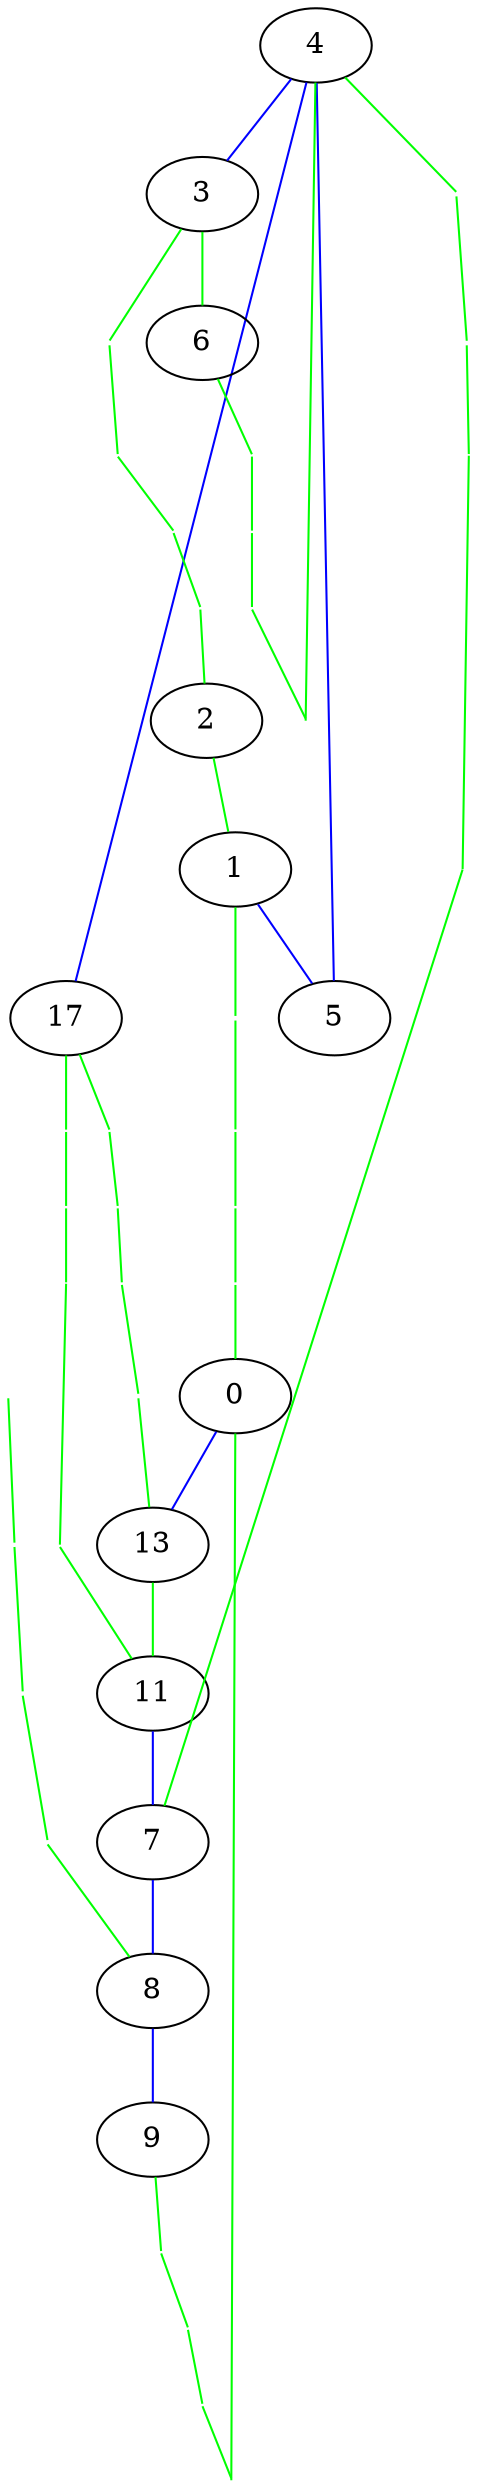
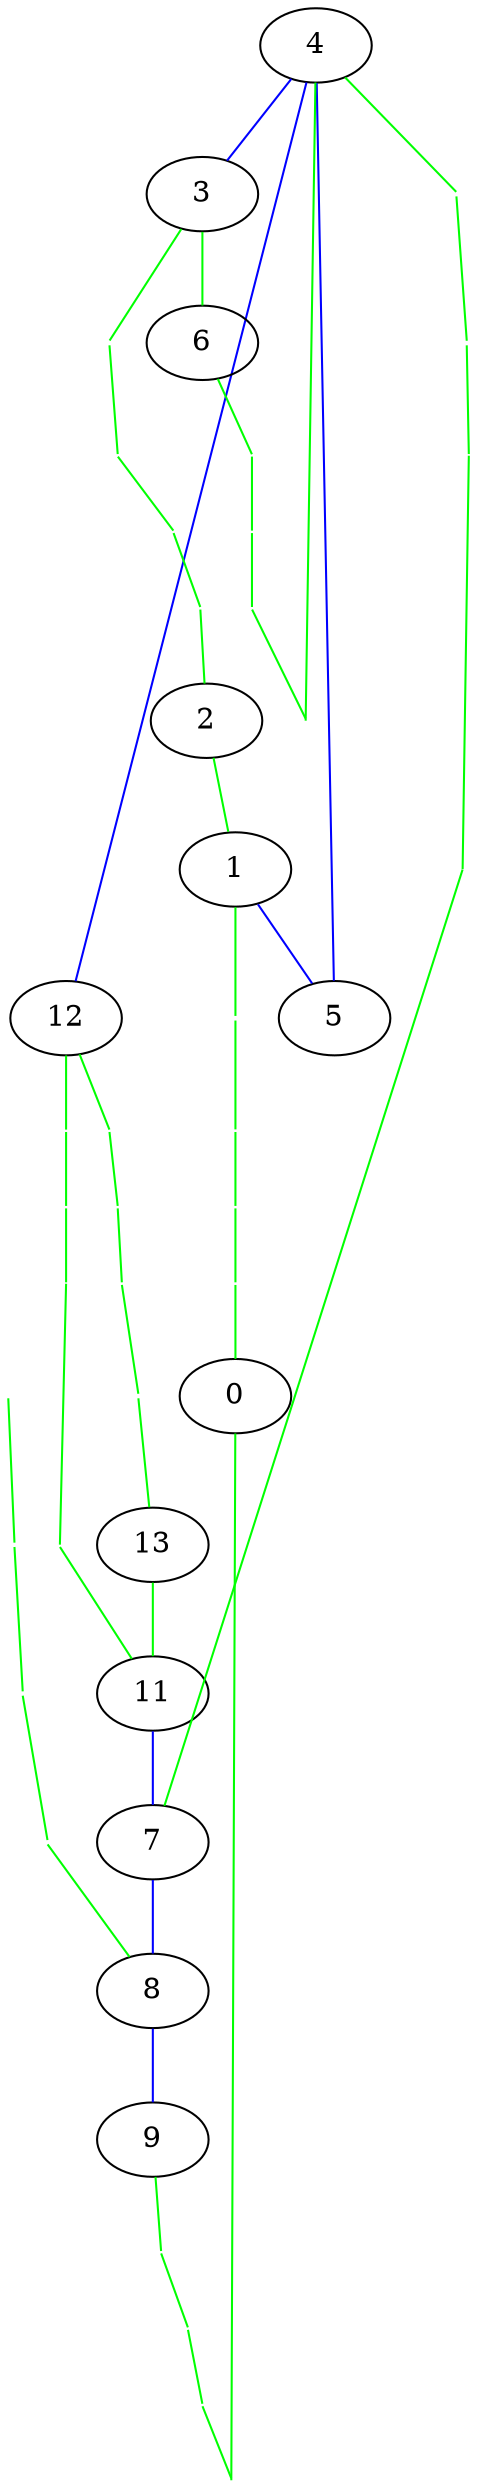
(66, 1018) -> (66, 1018)
(194, 1471) -> none
